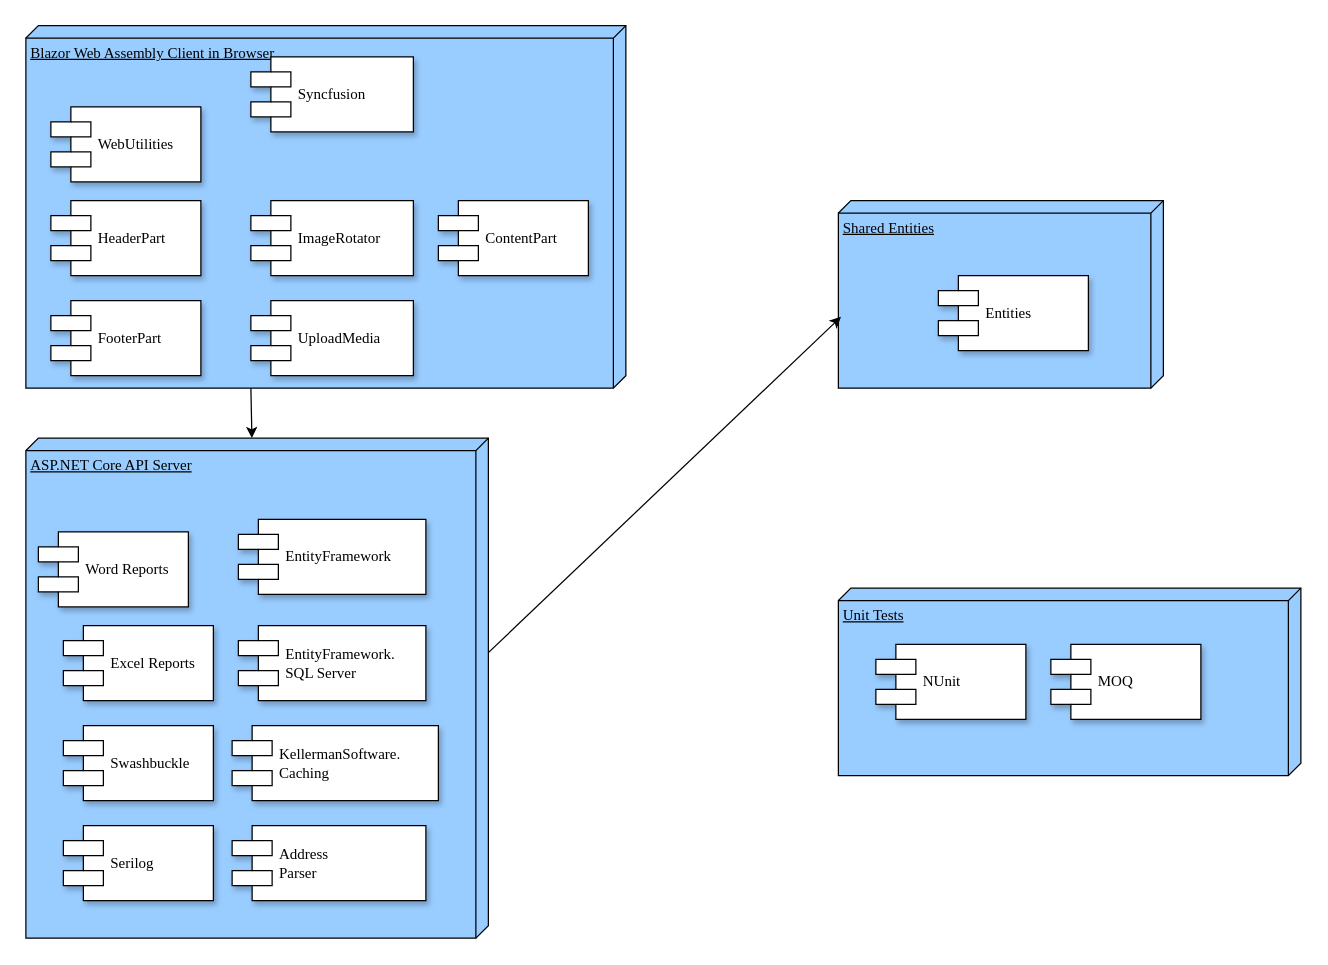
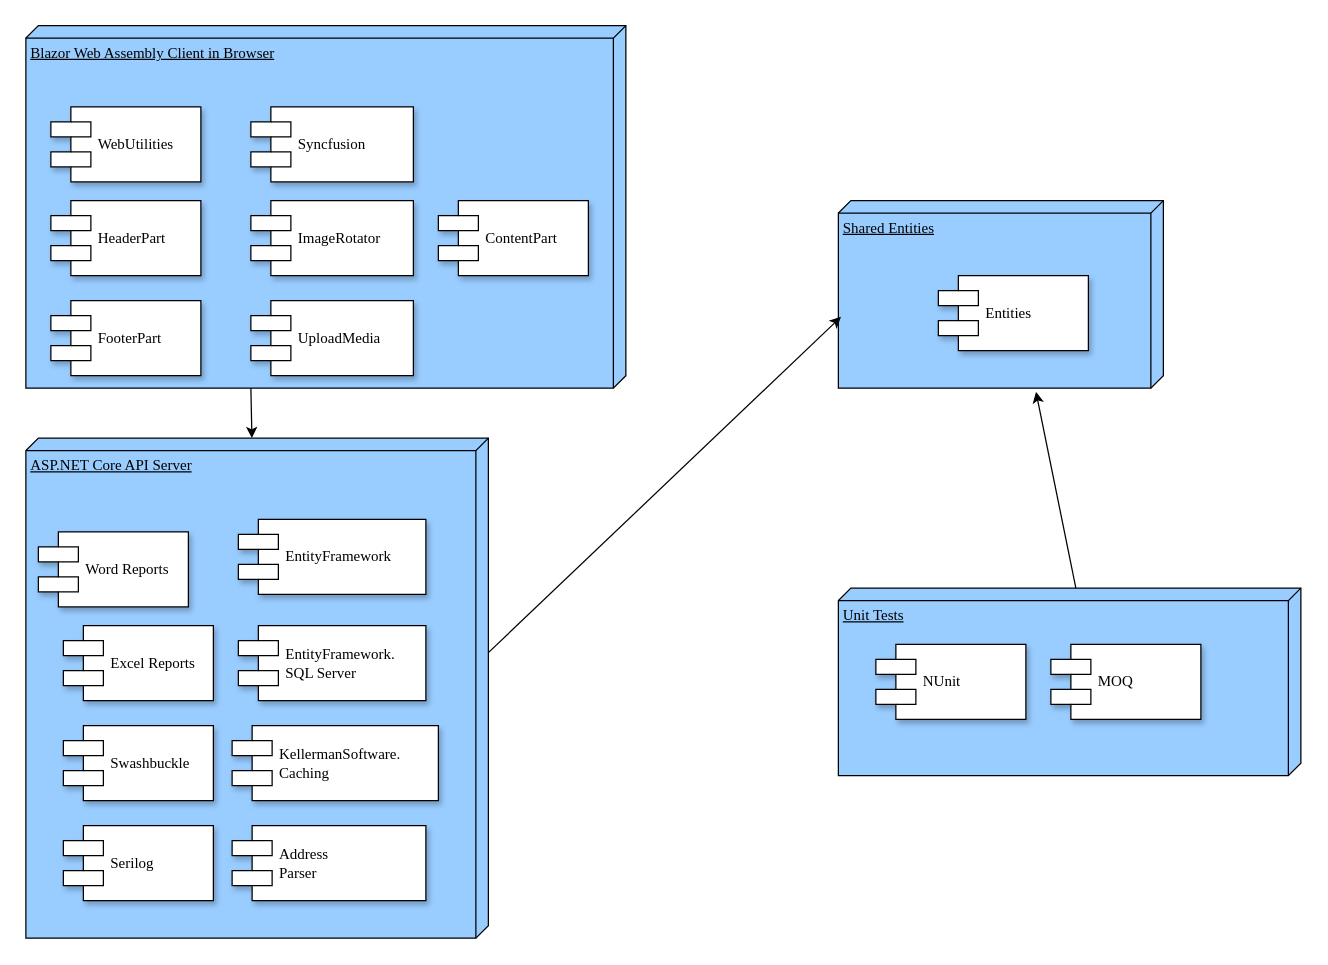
(332, 94) -> (332, 144)
none -> (1056, 494)
